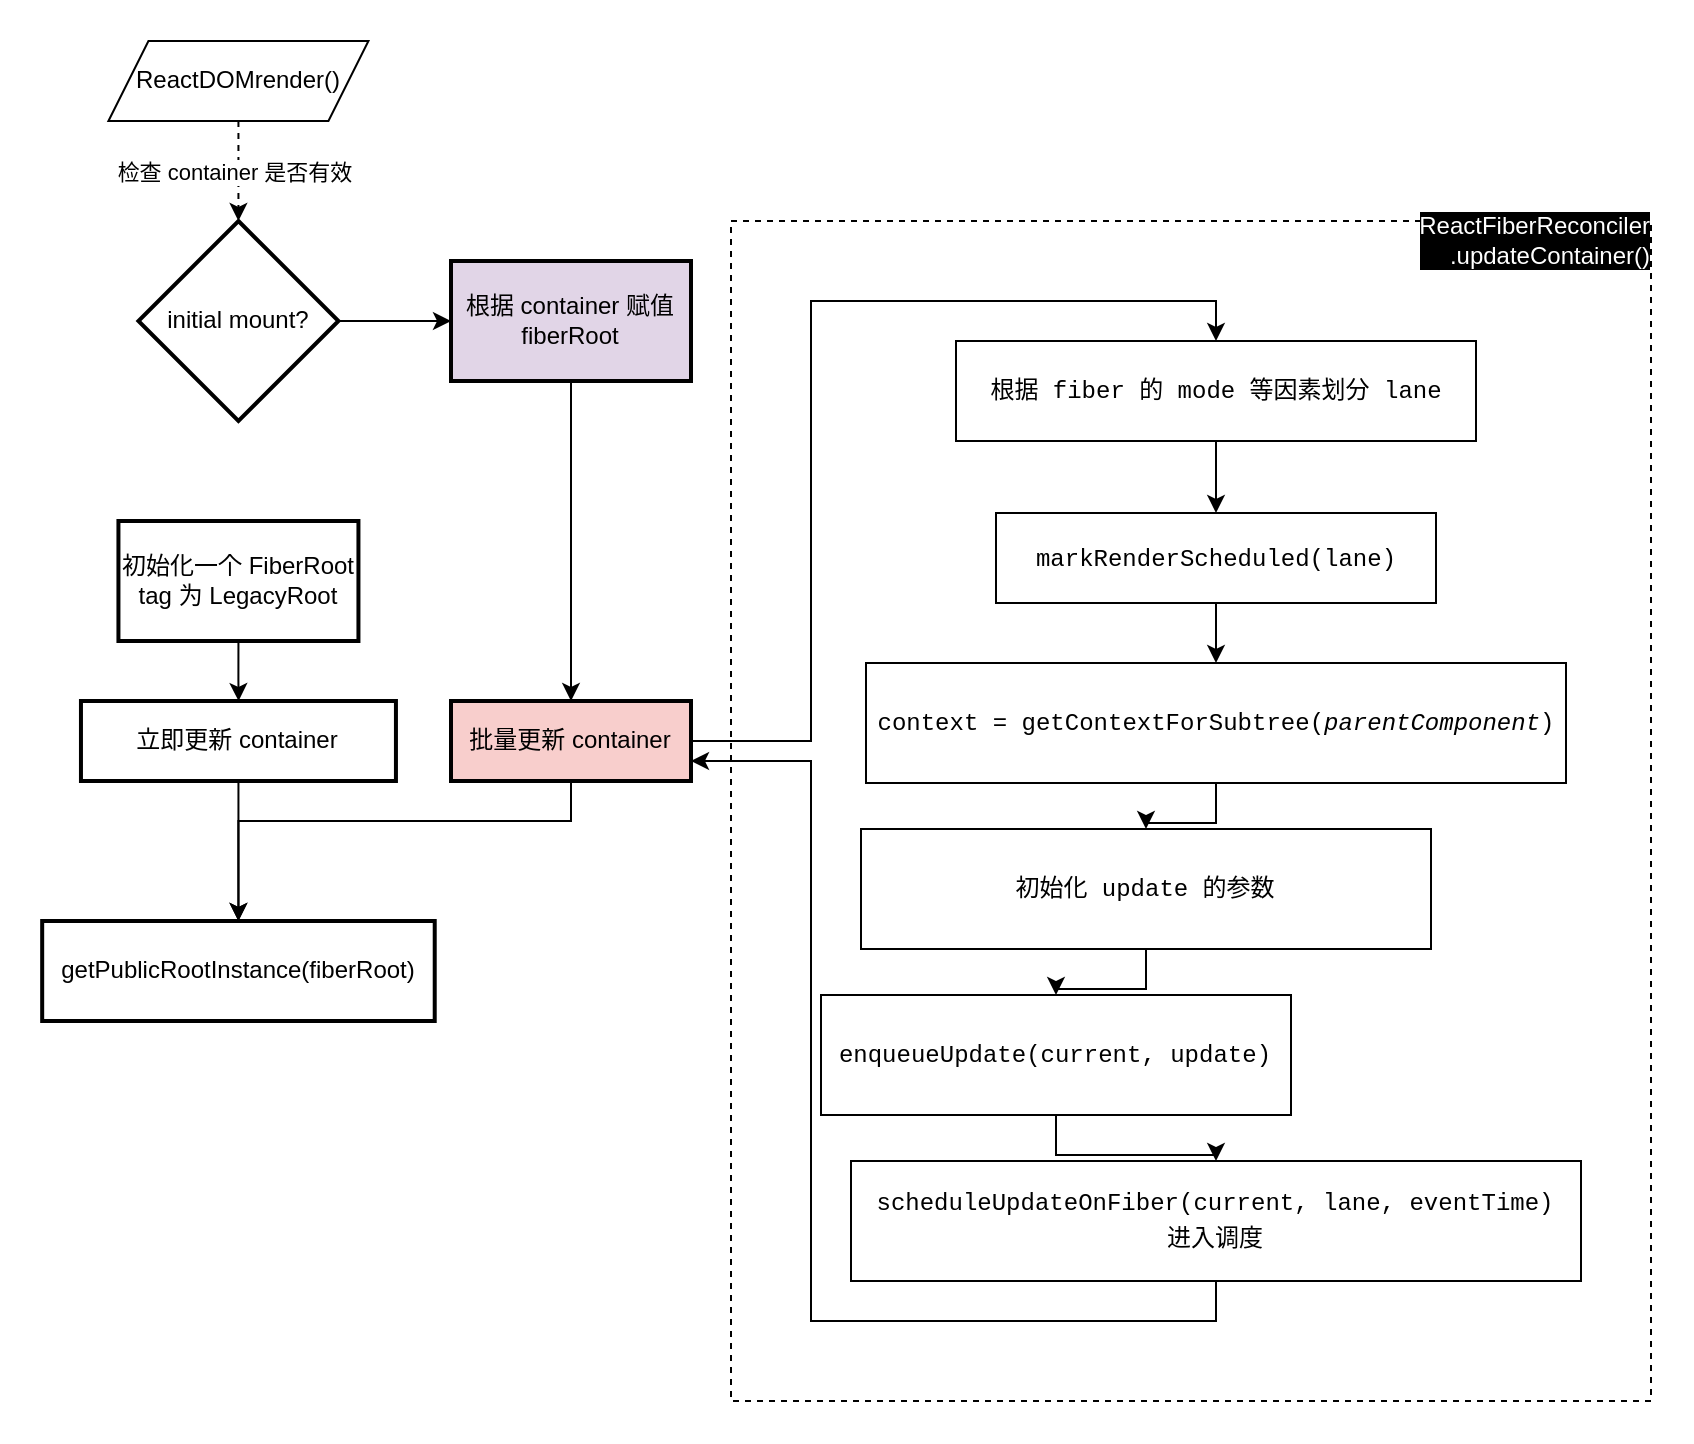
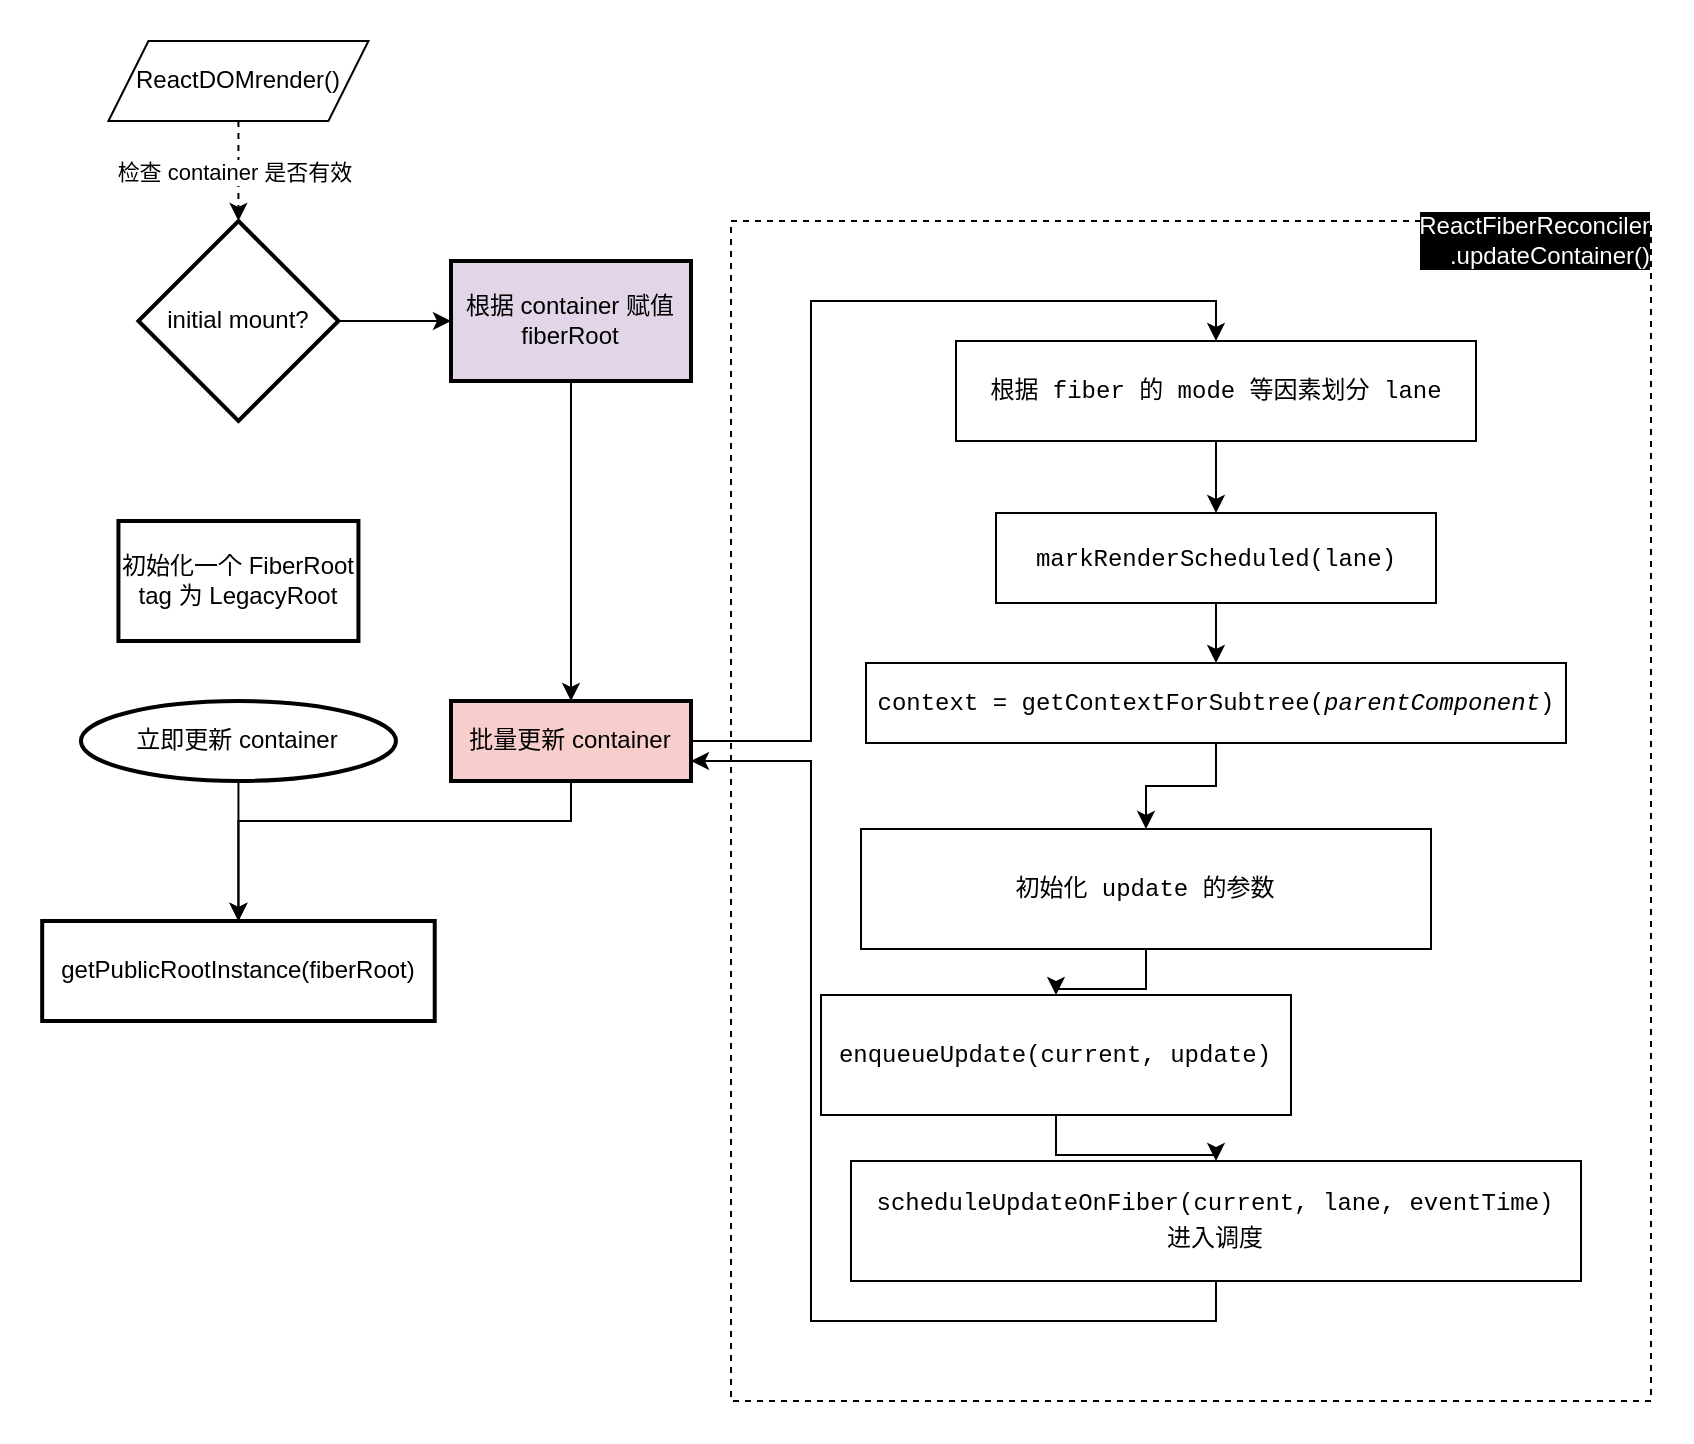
(238, 664) -> none
(1216, 723) -> (1216, 703)
(238, 741) -> (238, 741)
